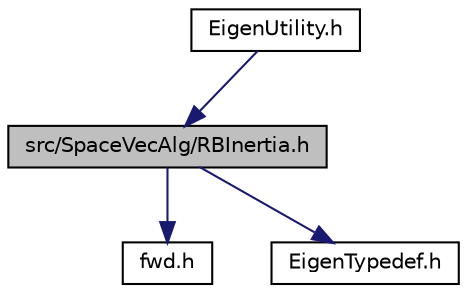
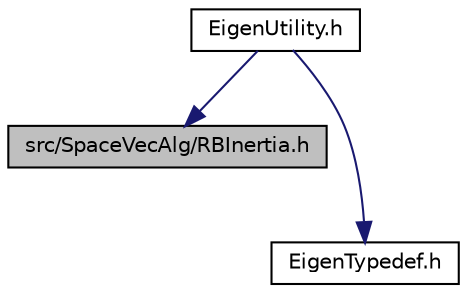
(257, 200) -> (345, 129)
(167, 263) -> none
